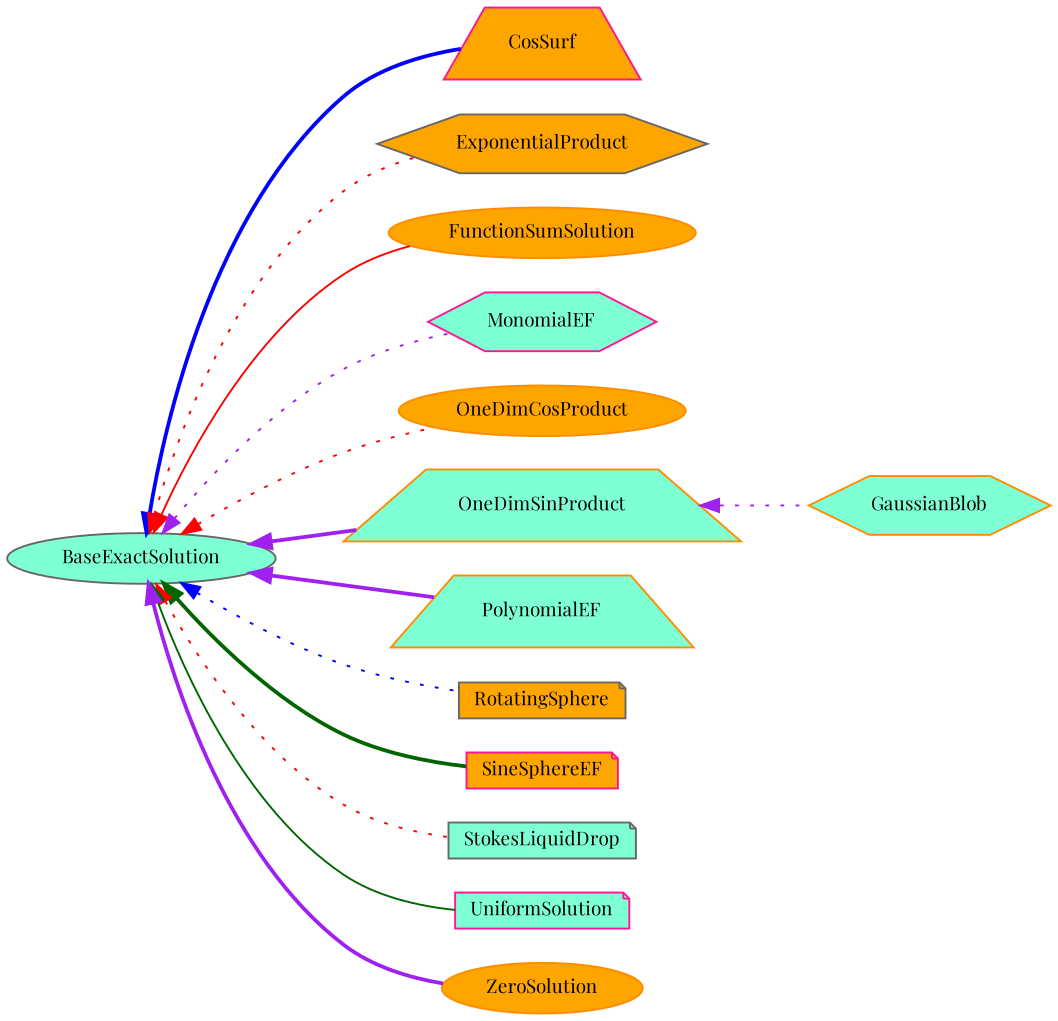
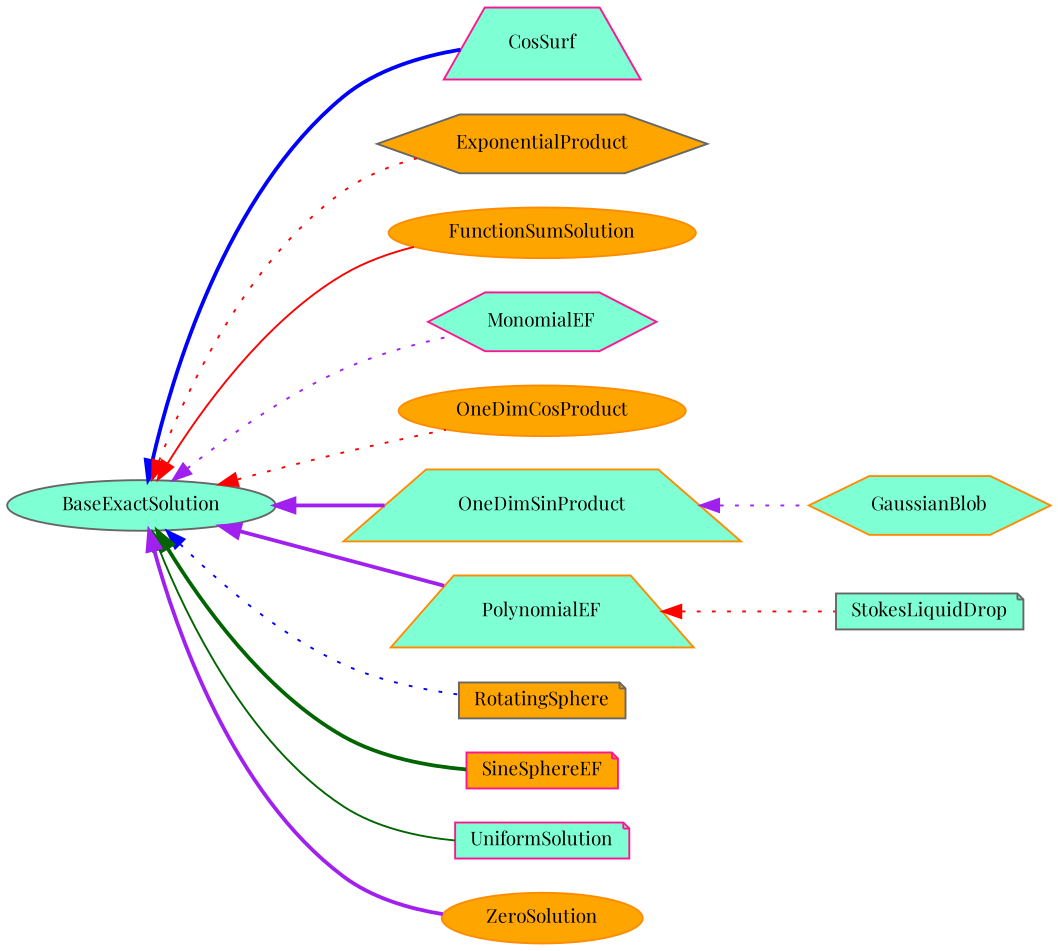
(542, 44) -> (542, 44)
(280, 755) -> (759, 611)
